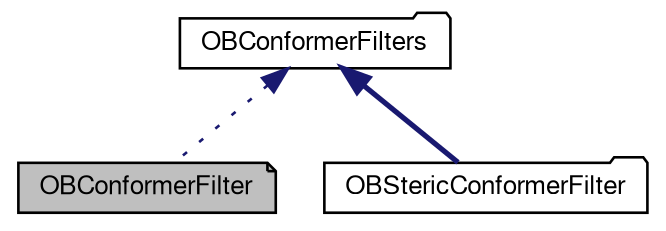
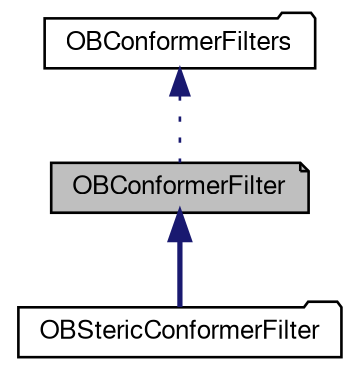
(411, 124) -> (180, 273)
